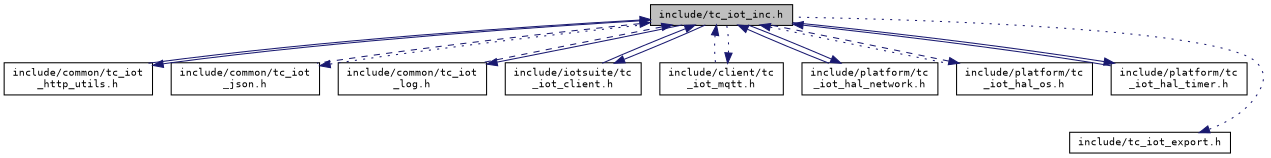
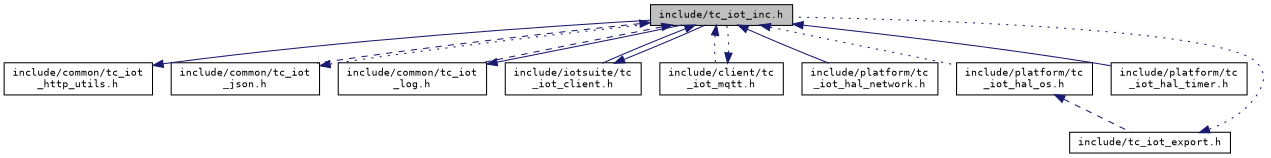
(394, 37) -> none
(949, 40) -> none
(790, 42) -> none
(860, 43) -> (1098, 116)
